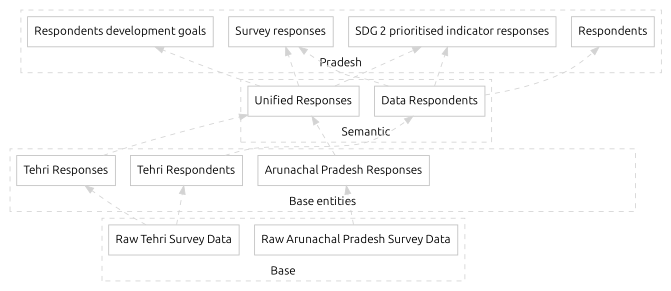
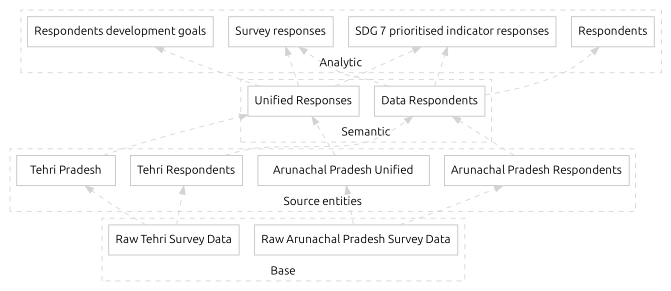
(452, 32) -> (452, 32)
(341, 63) -> (341, 63)
(66, 171) -> (66, 171)
(344, 171) -> (344, 171)
none -> (537, 171)
(323, 202) -> (323, 202)
